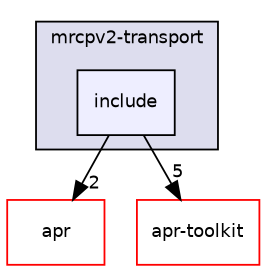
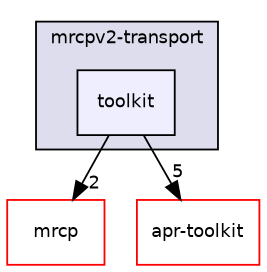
(126, 103) -> (126, 103)
(56, 232) -> (56, 232)
